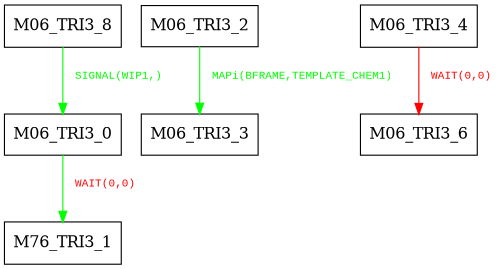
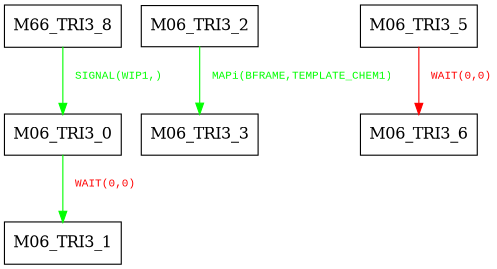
(63, 26) -> (63, 26)
(419, 26) -> (419, 26)
(63, 243) -> (63, 243)
